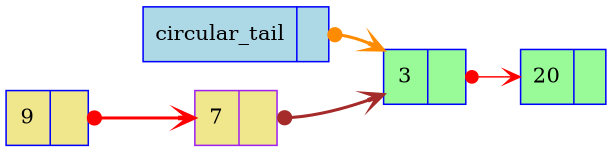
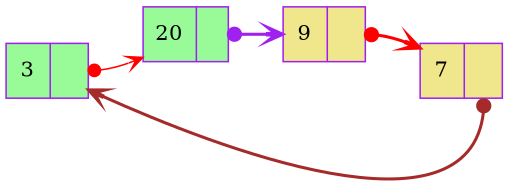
(236, 34) -> none
none -> (254, 34)
(425, 77) -> (47, 71)
(563, 77) -> (186, 34)
(47, 118) -> (324, 34)
